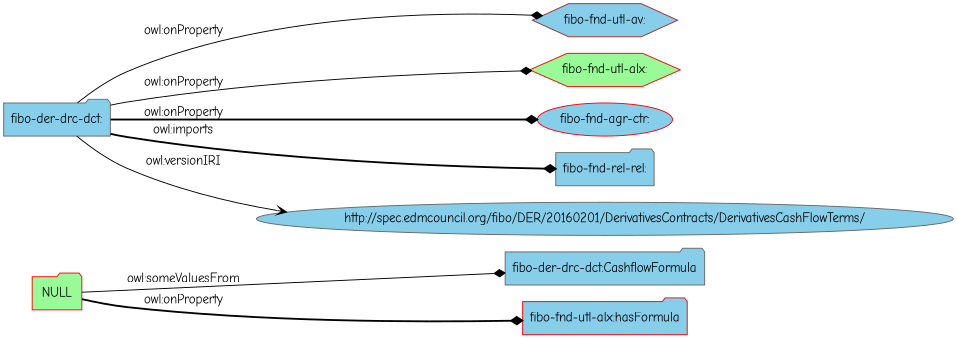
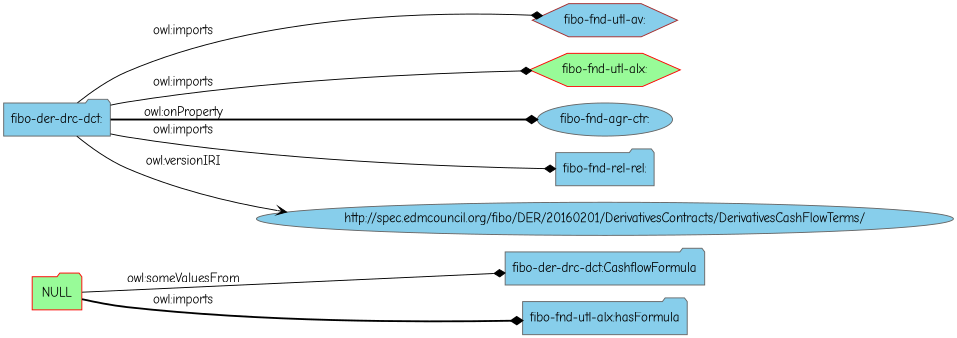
(183, 31) -> (183, 31)
(183, 82) -> (183, 82)
(605, 120) -> (605, 120)
(327, 159) -> (327, 159)
(183, 300) -> (183, 300)
(605, 318) -> (605, 318)
